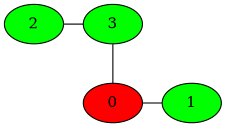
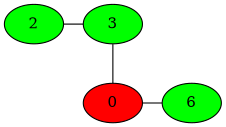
(192, 103) -> (192, 103)
